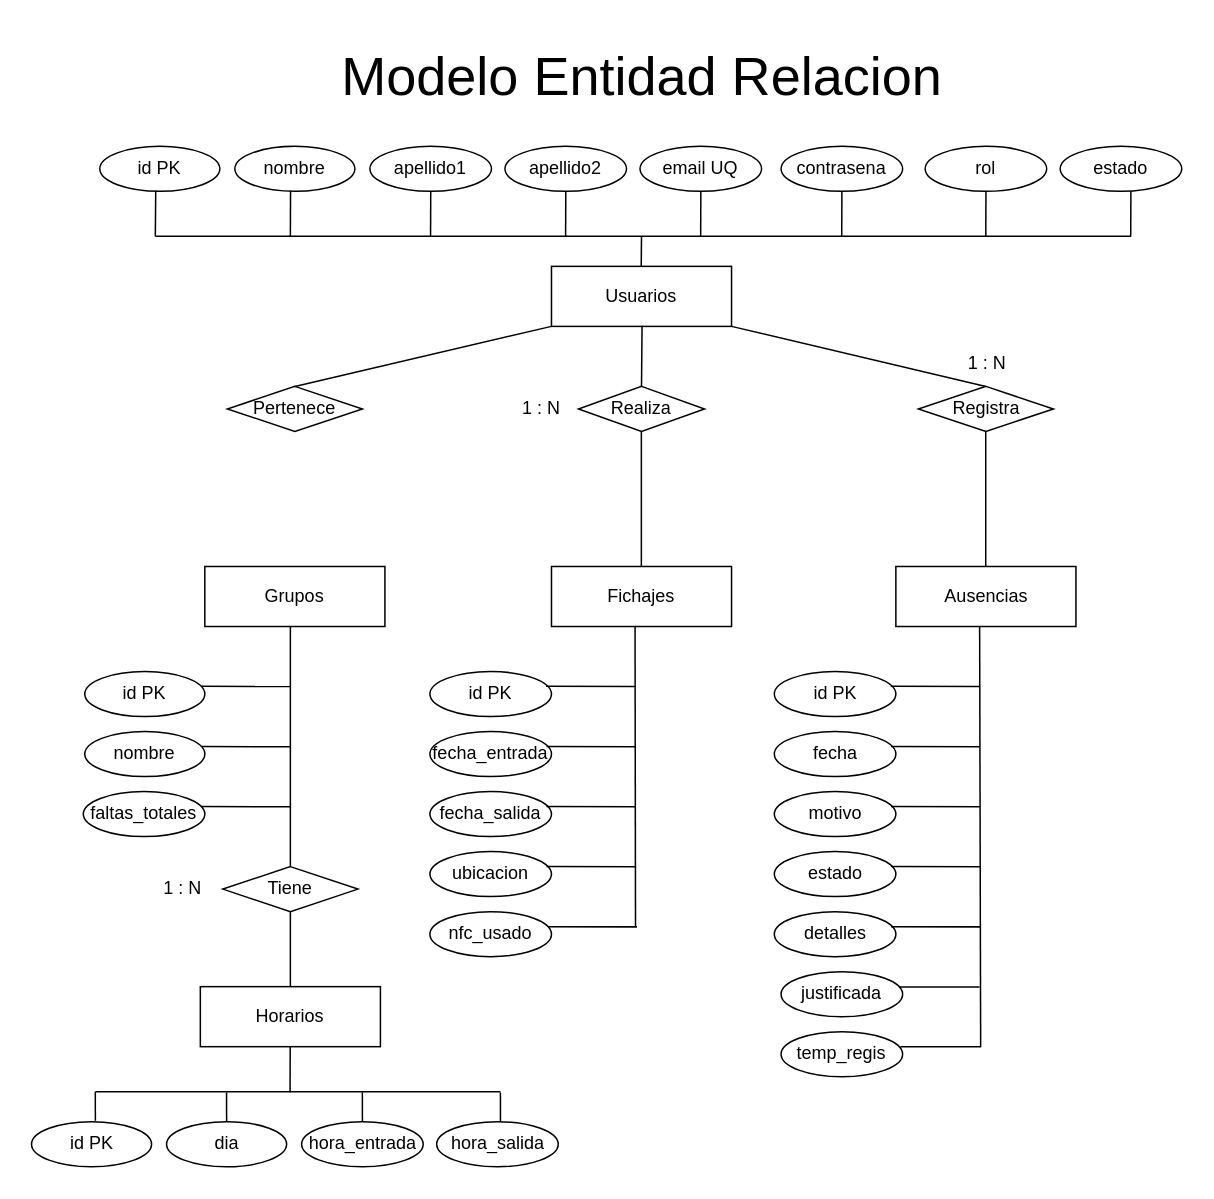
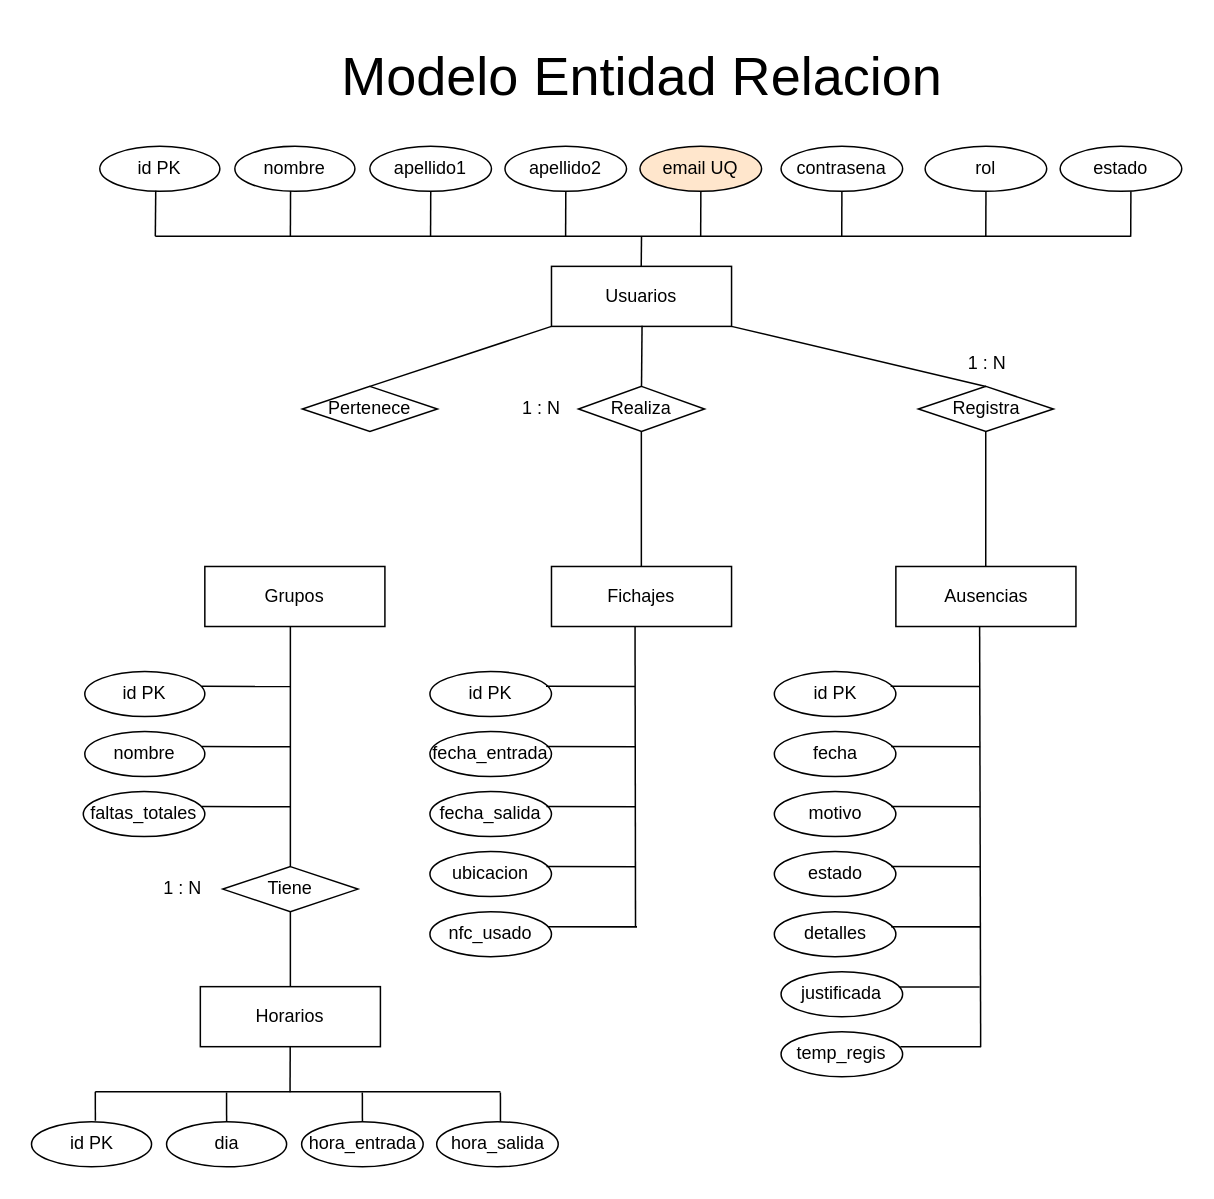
(701, 169) -> (701, 169)
(295, 409) -> (370, 409)
